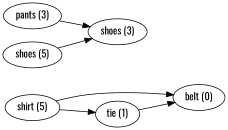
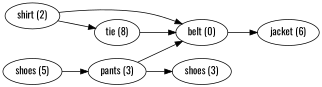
none -> (288, 32)
(71, 44) -> (71, 72)
none -> (157, 53)
(32, 108) -> (32, 16)
(118, 114) -> (117, 32)
